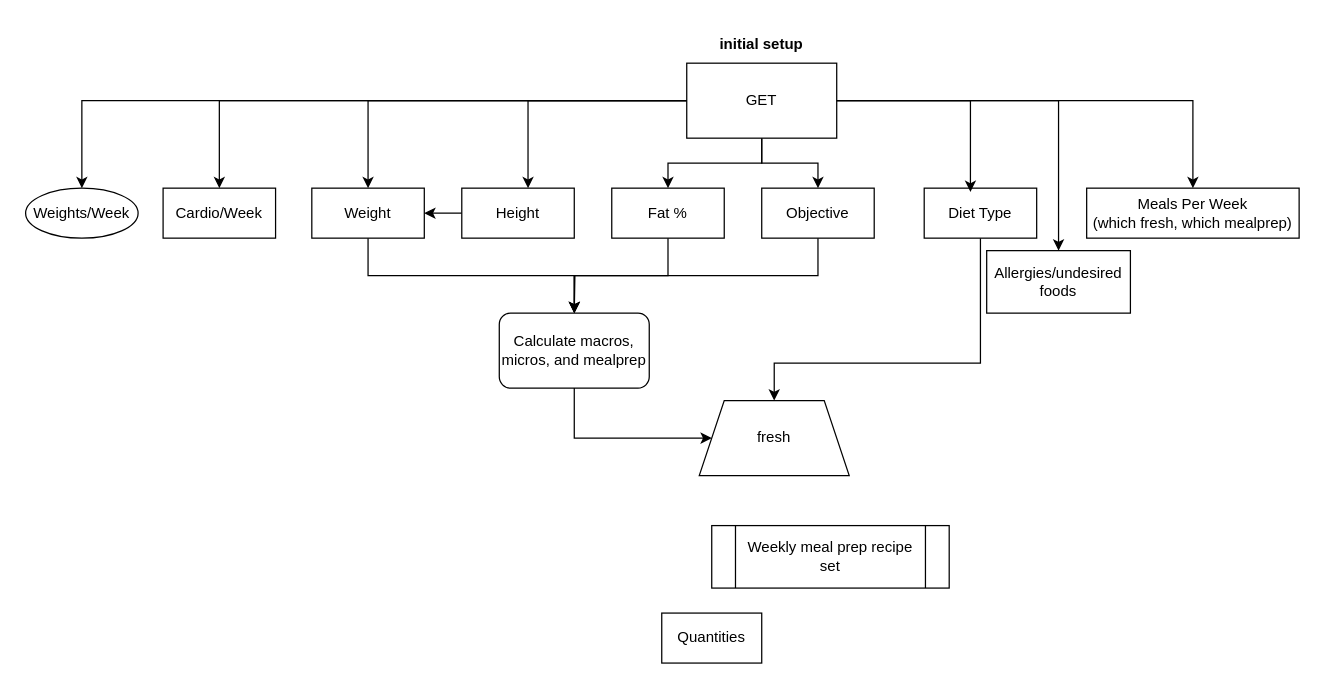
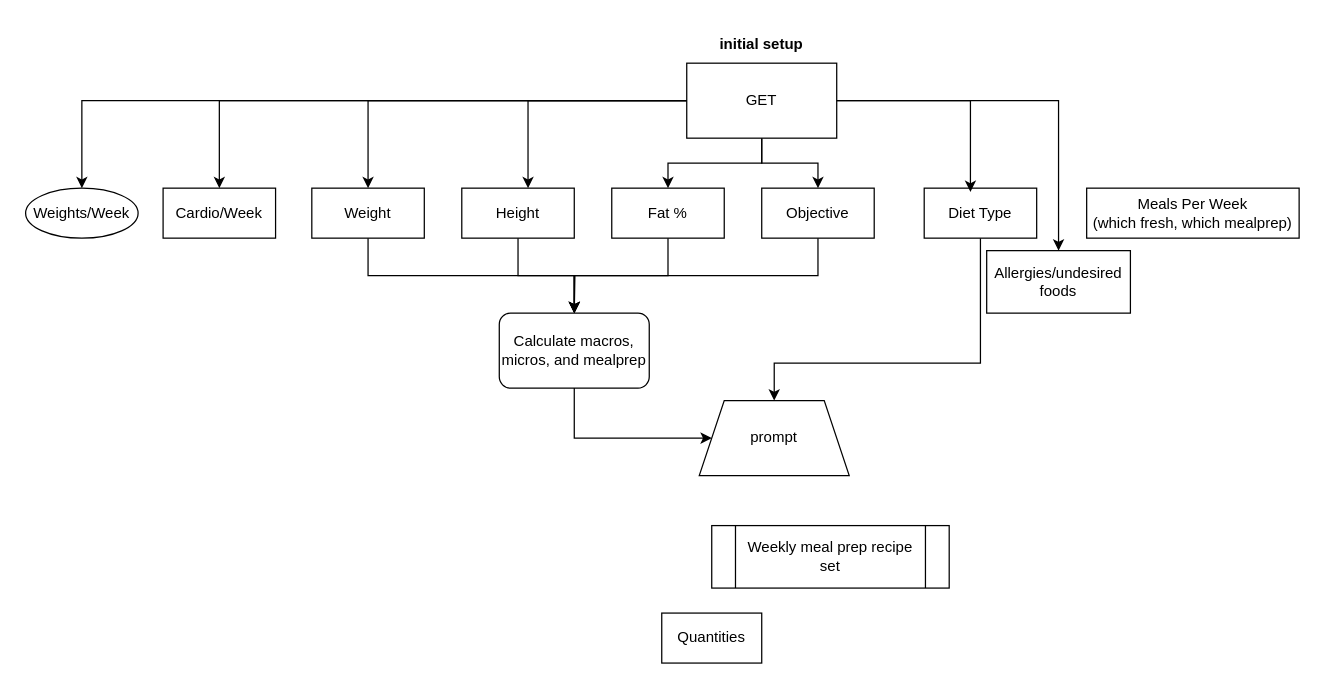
(1166, 101) -> none
(439, 213) -> (518, 255)
(774, 438) -> (774, 438)
